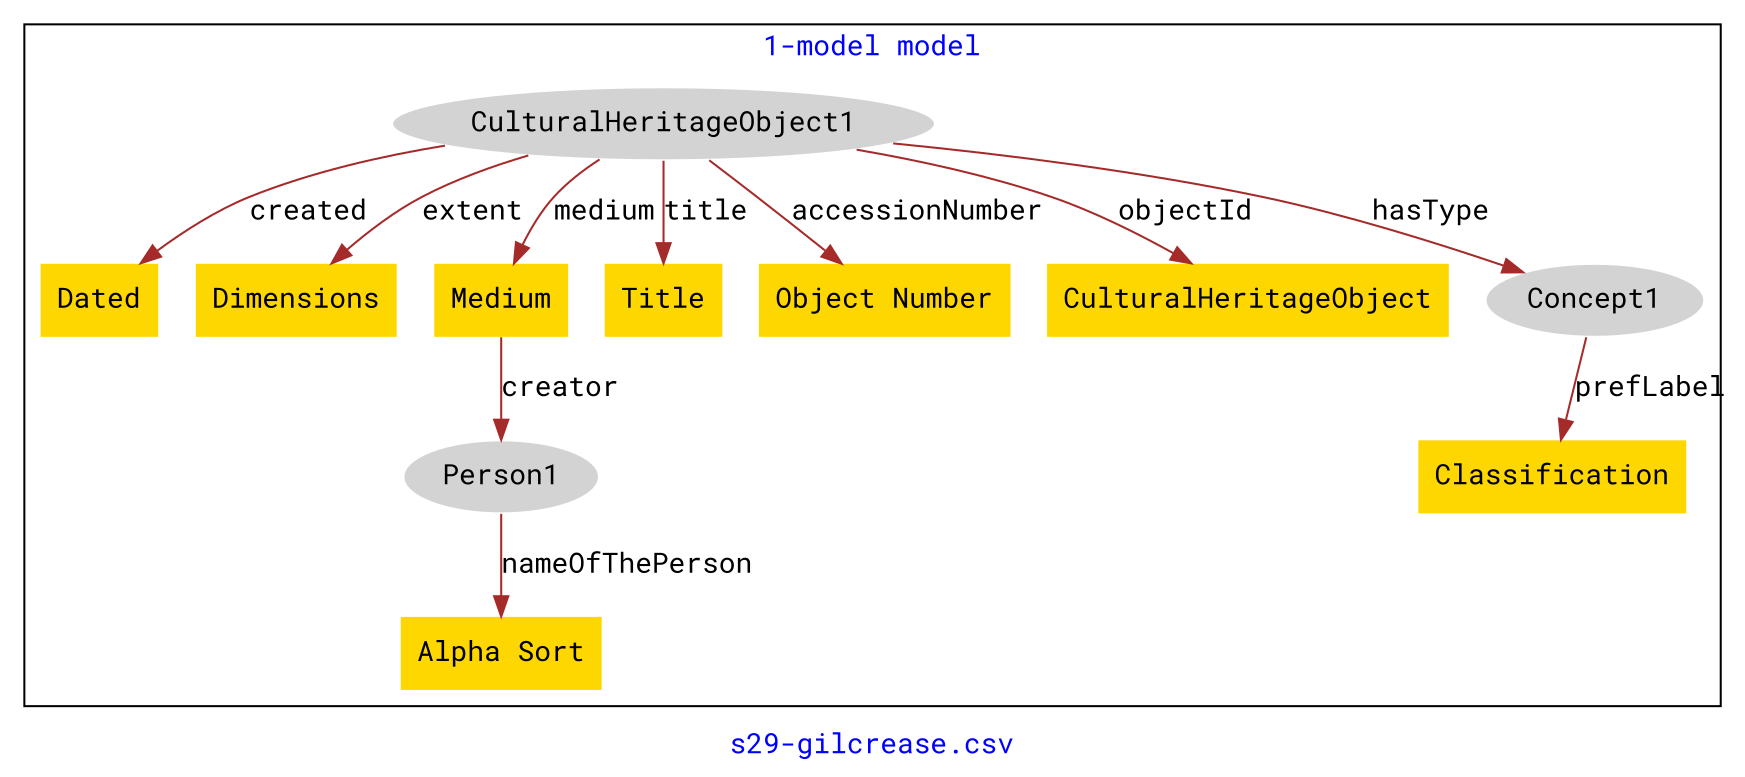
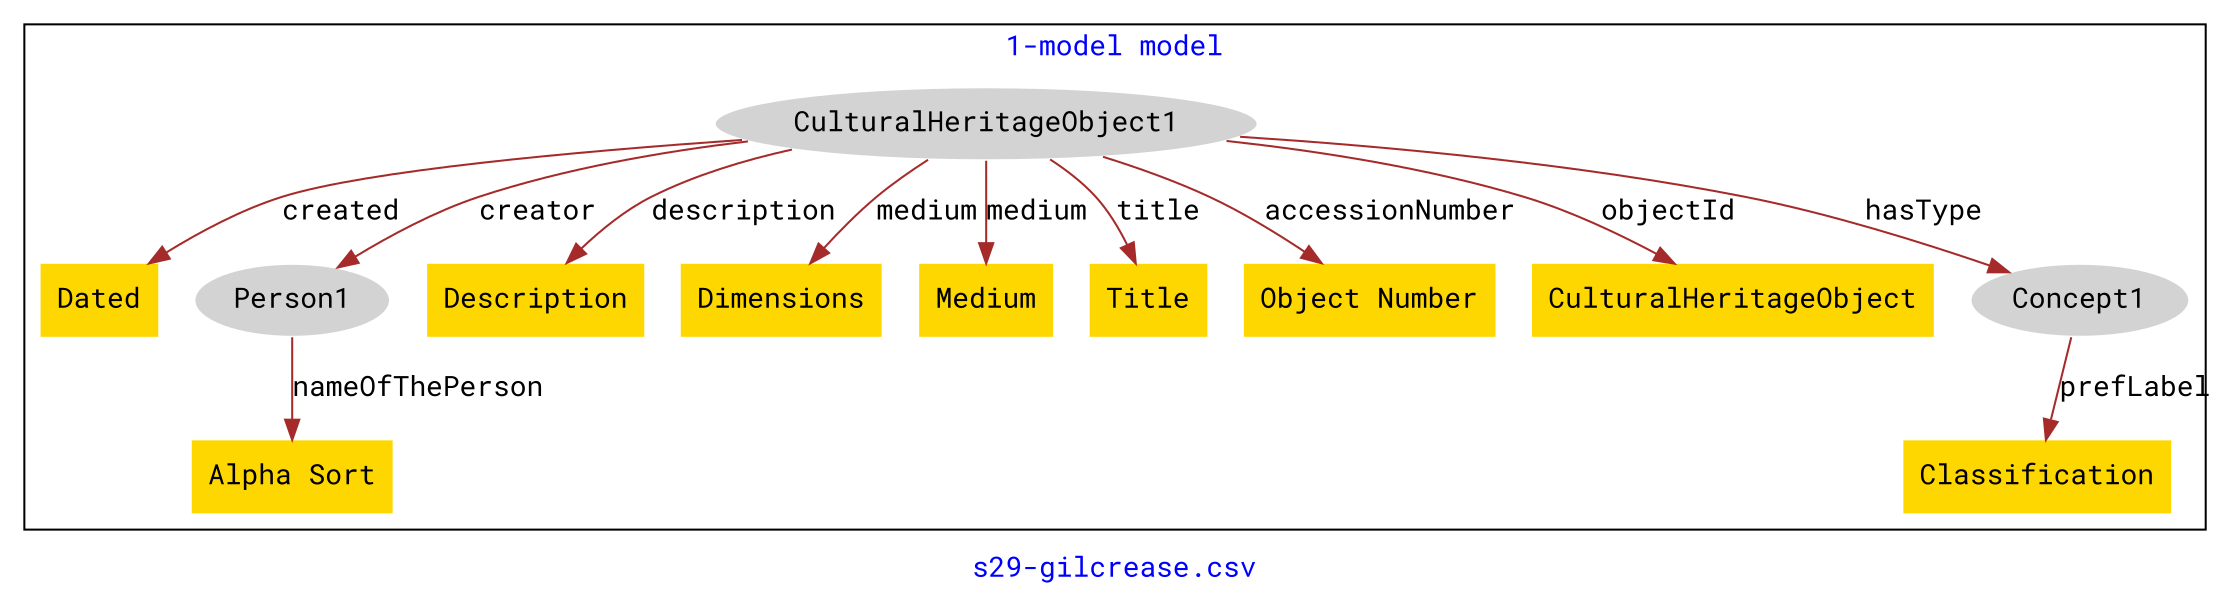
(473, 212) -> (927, 212)
none -> (536, 300)
(501, 378) -> (545, 178)
